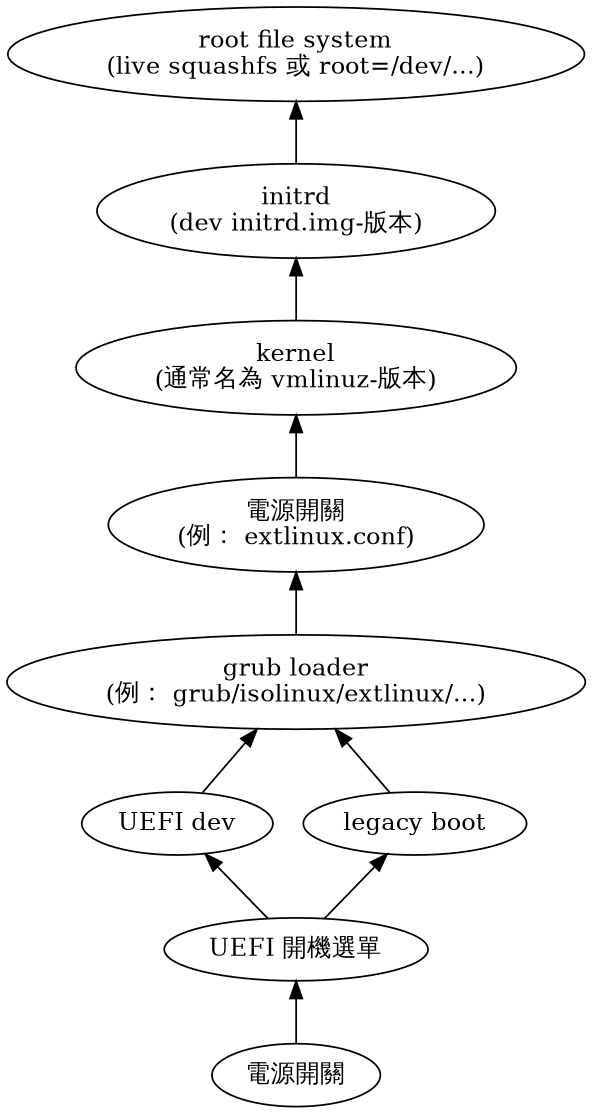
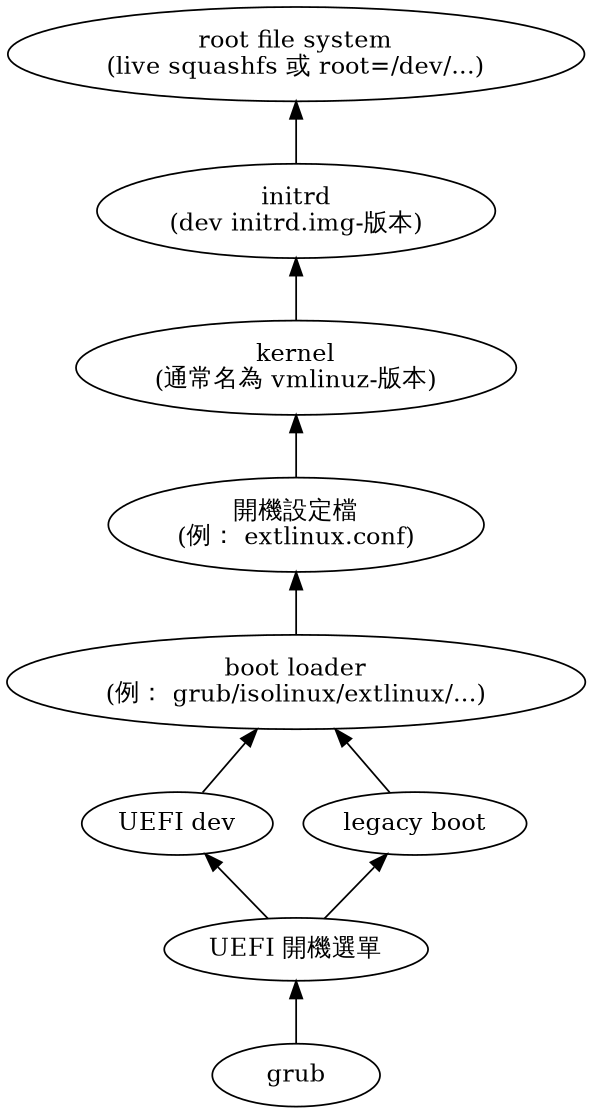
(296, 525) -> (296, 525)
(296, 682) -> (296, 682)
(296, 1075) -> (296, 1075)
